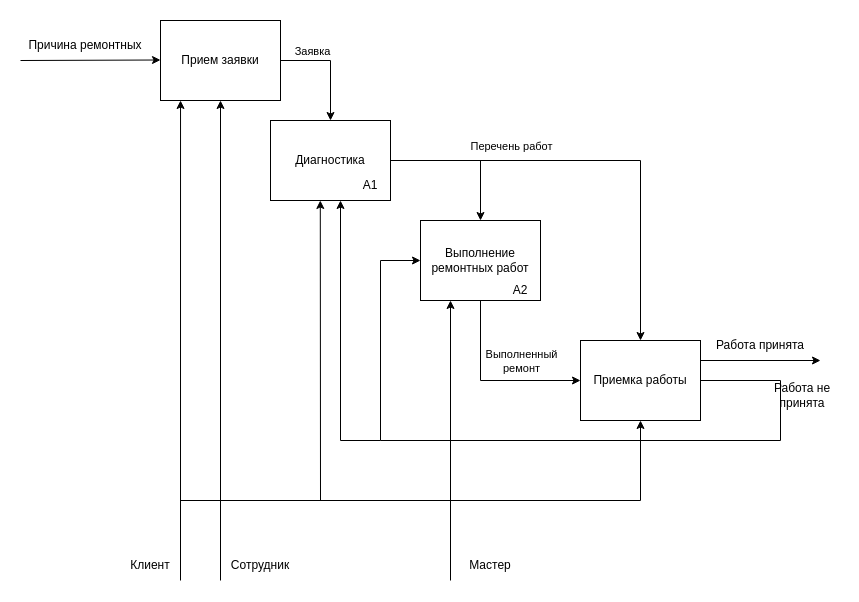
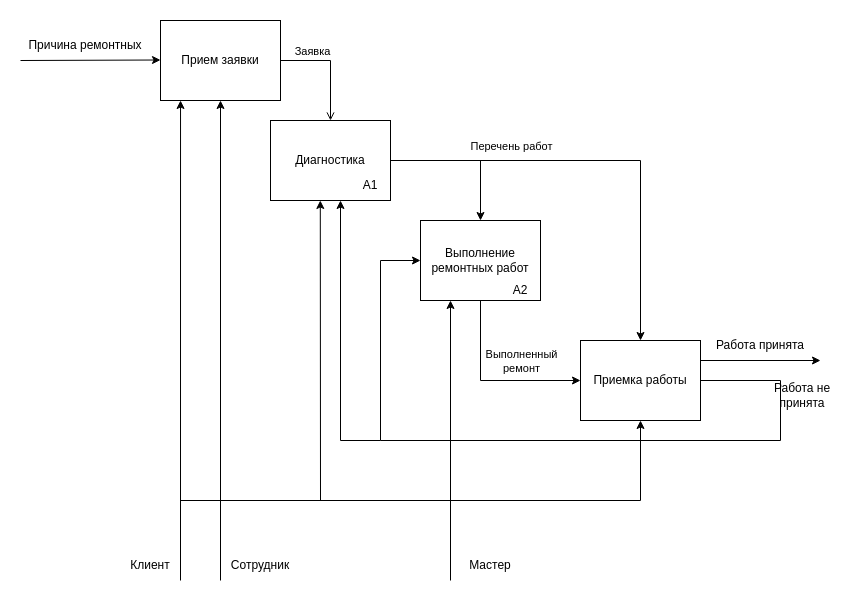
(331, 112) -> (331, 114)
